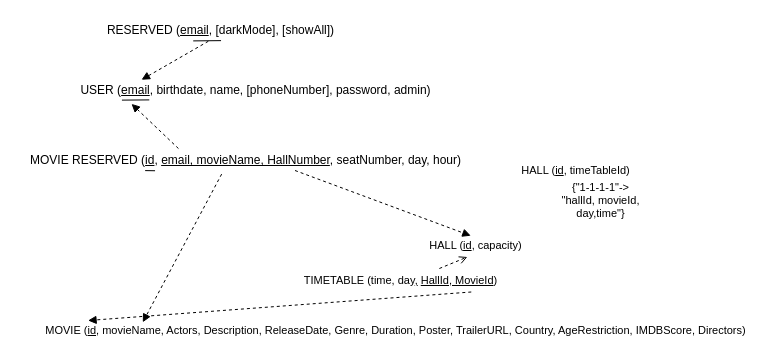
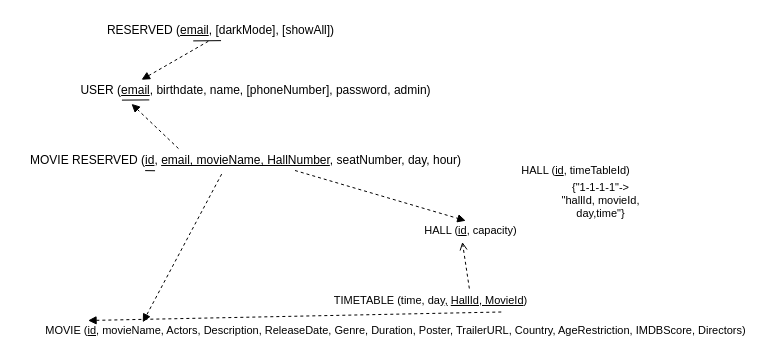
(476, 246) -> (471, 231)
(401, 281) -> (431, 301)
